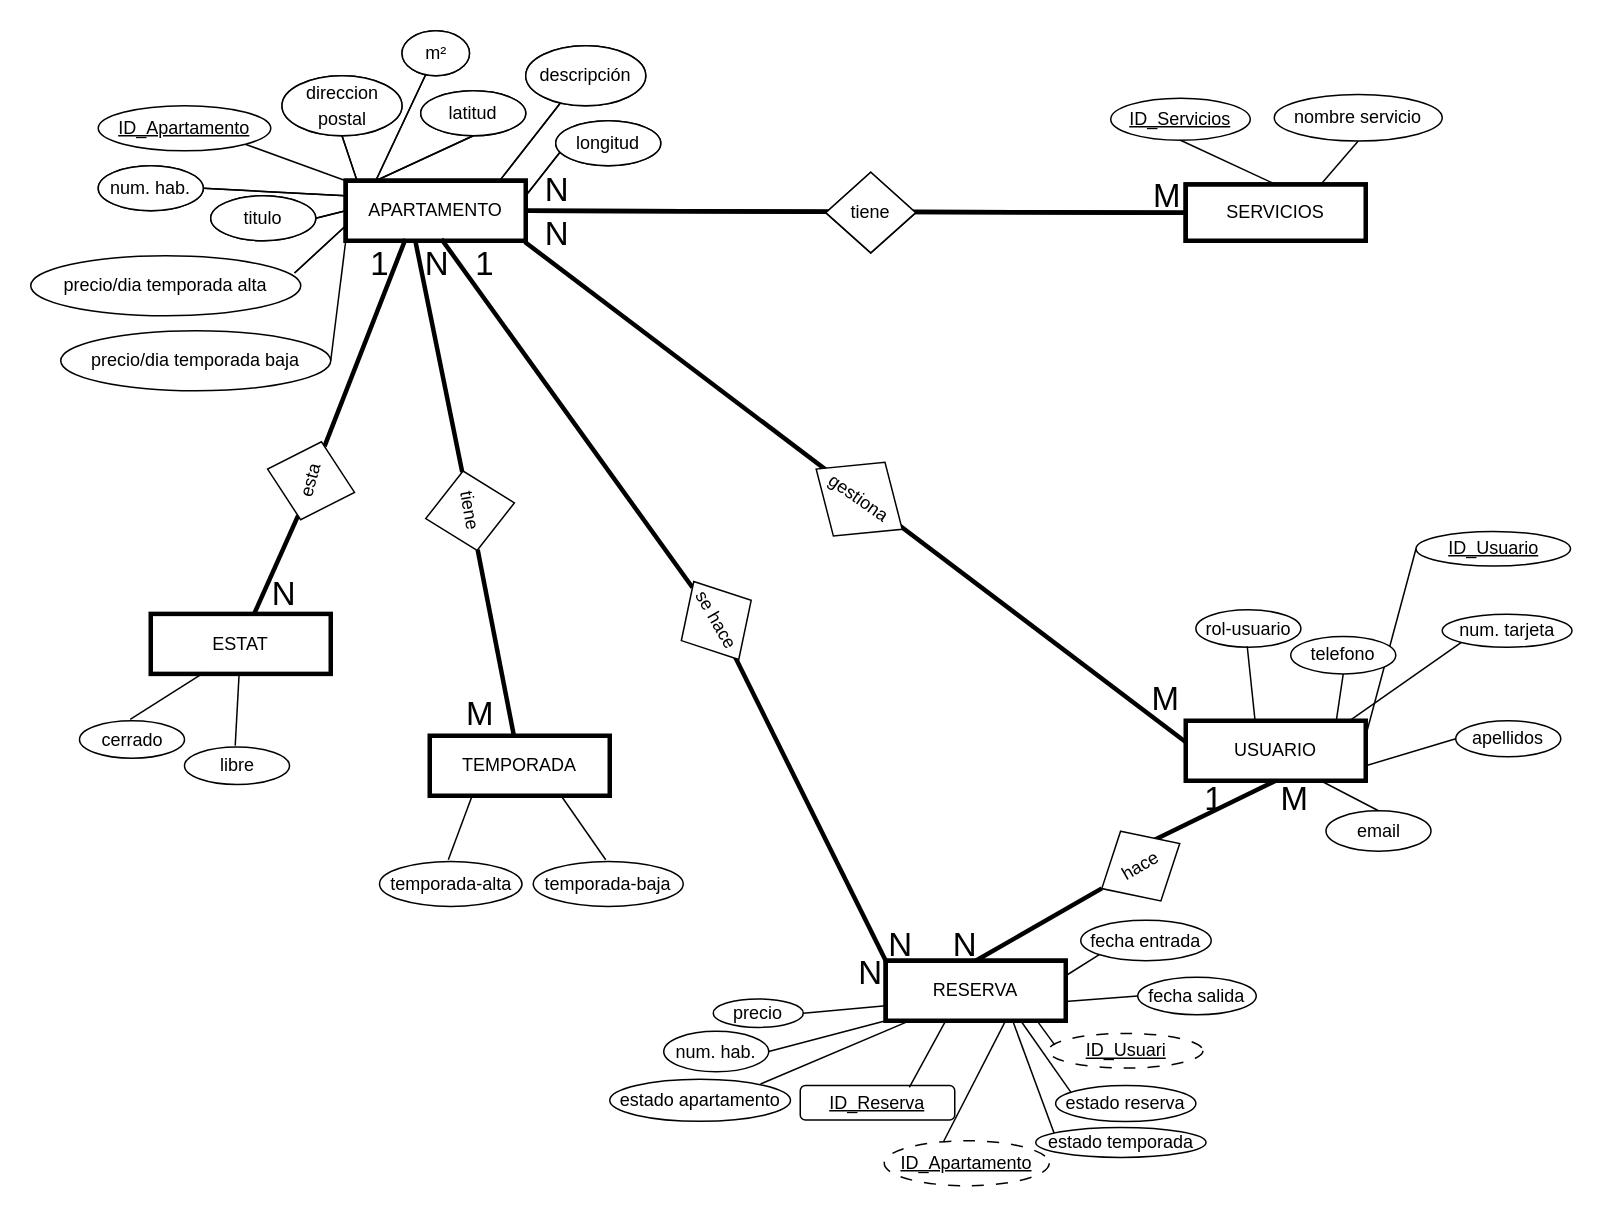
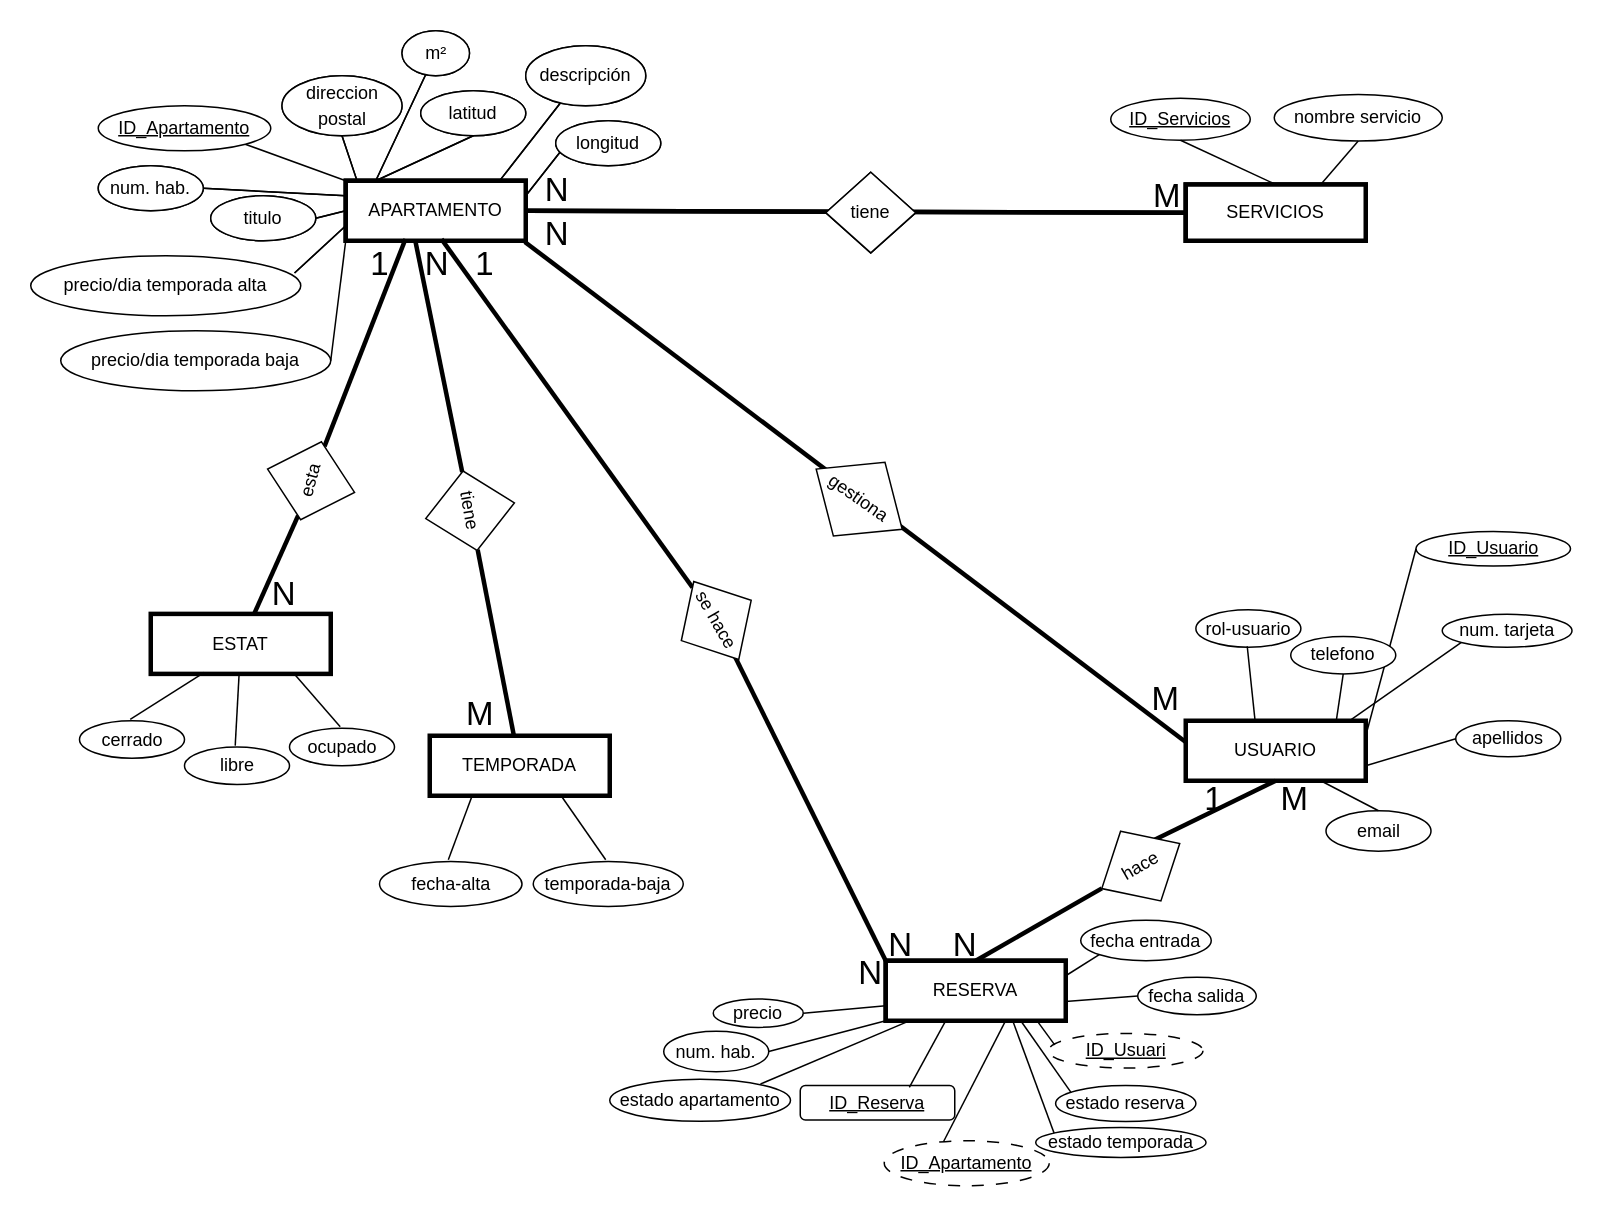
none -> (318, 702)
none -> (342, 747)
(452, 884) -> (452, 884)
